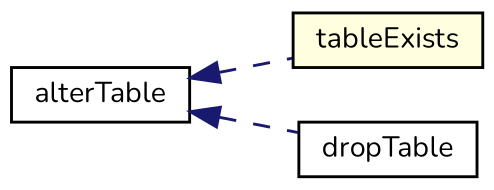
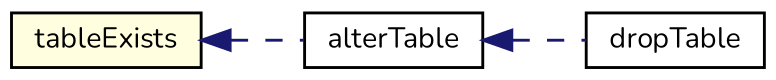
(256, 65) -> (267, 40)
